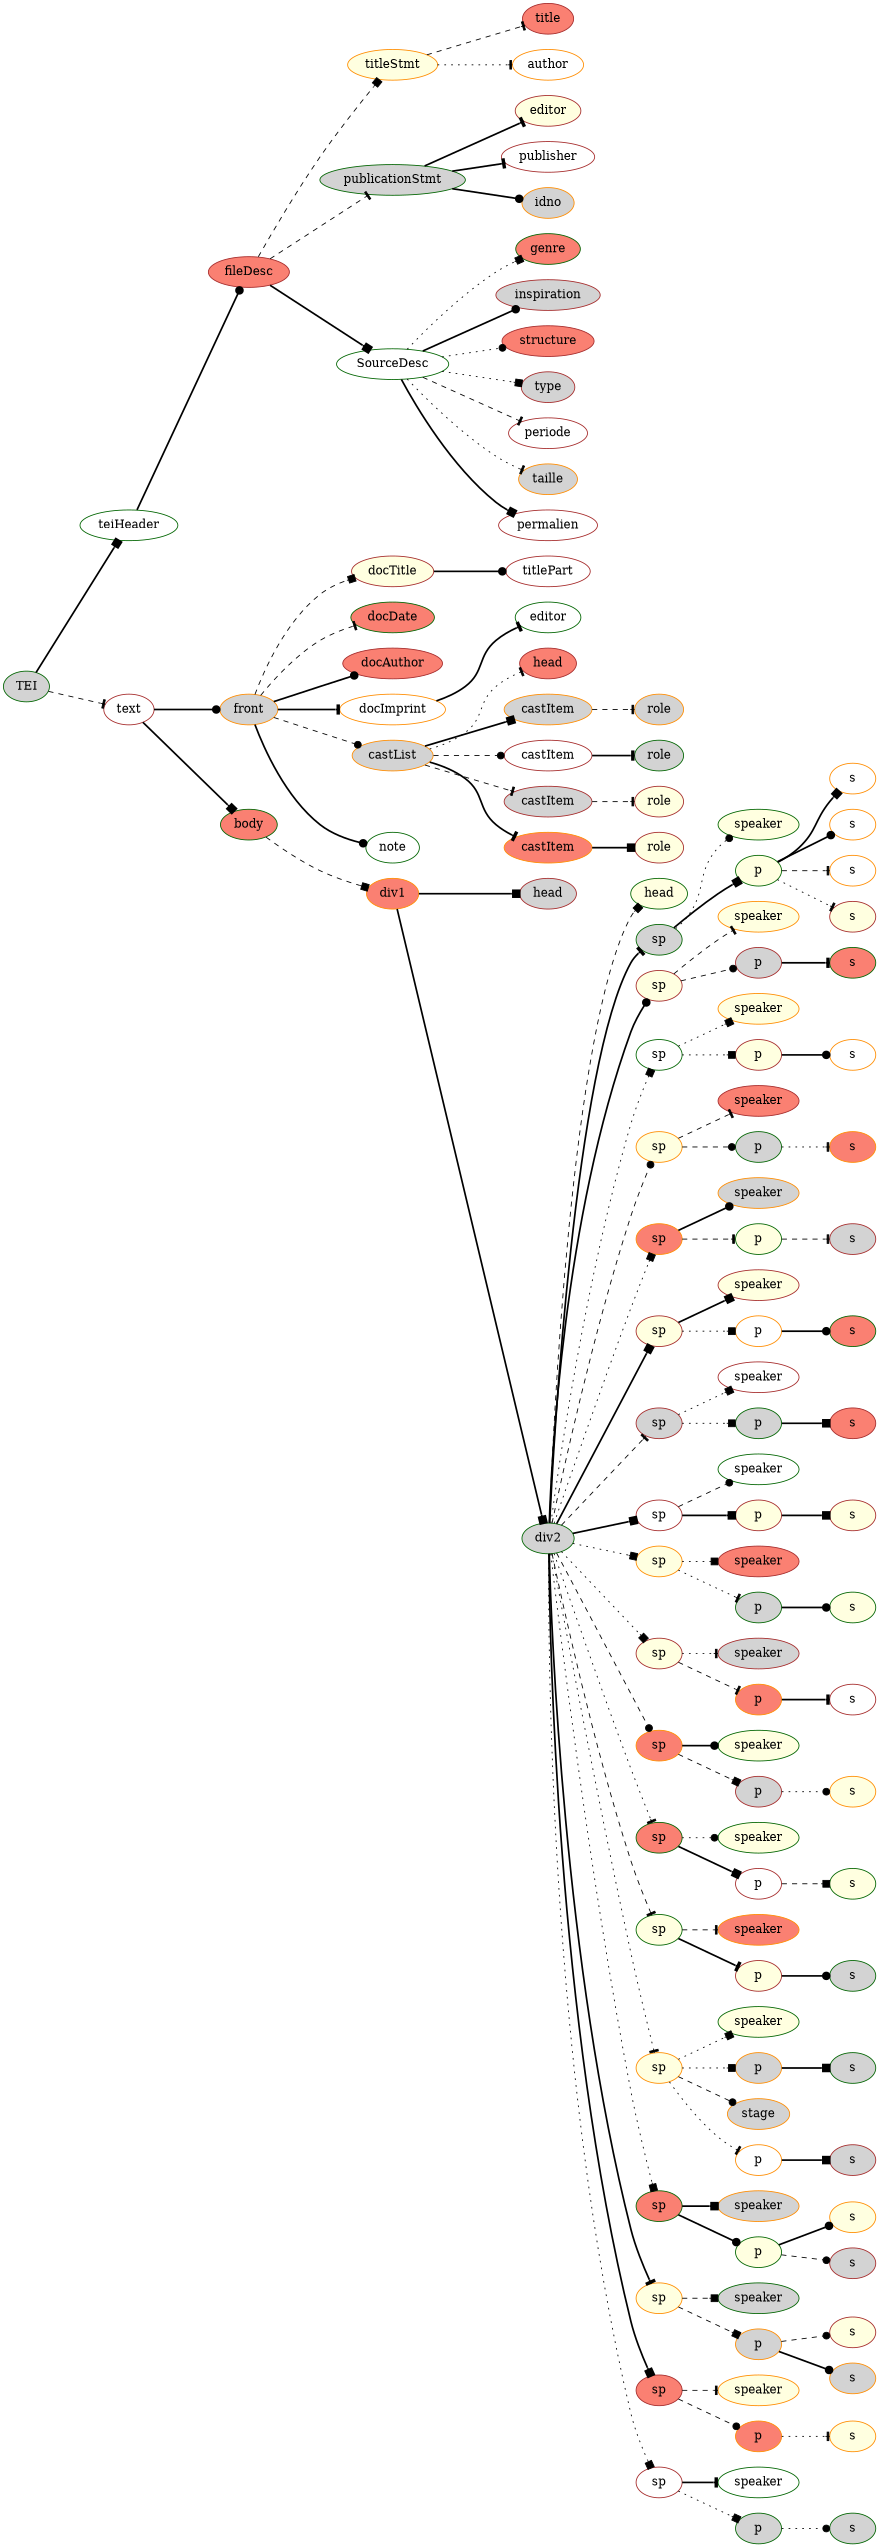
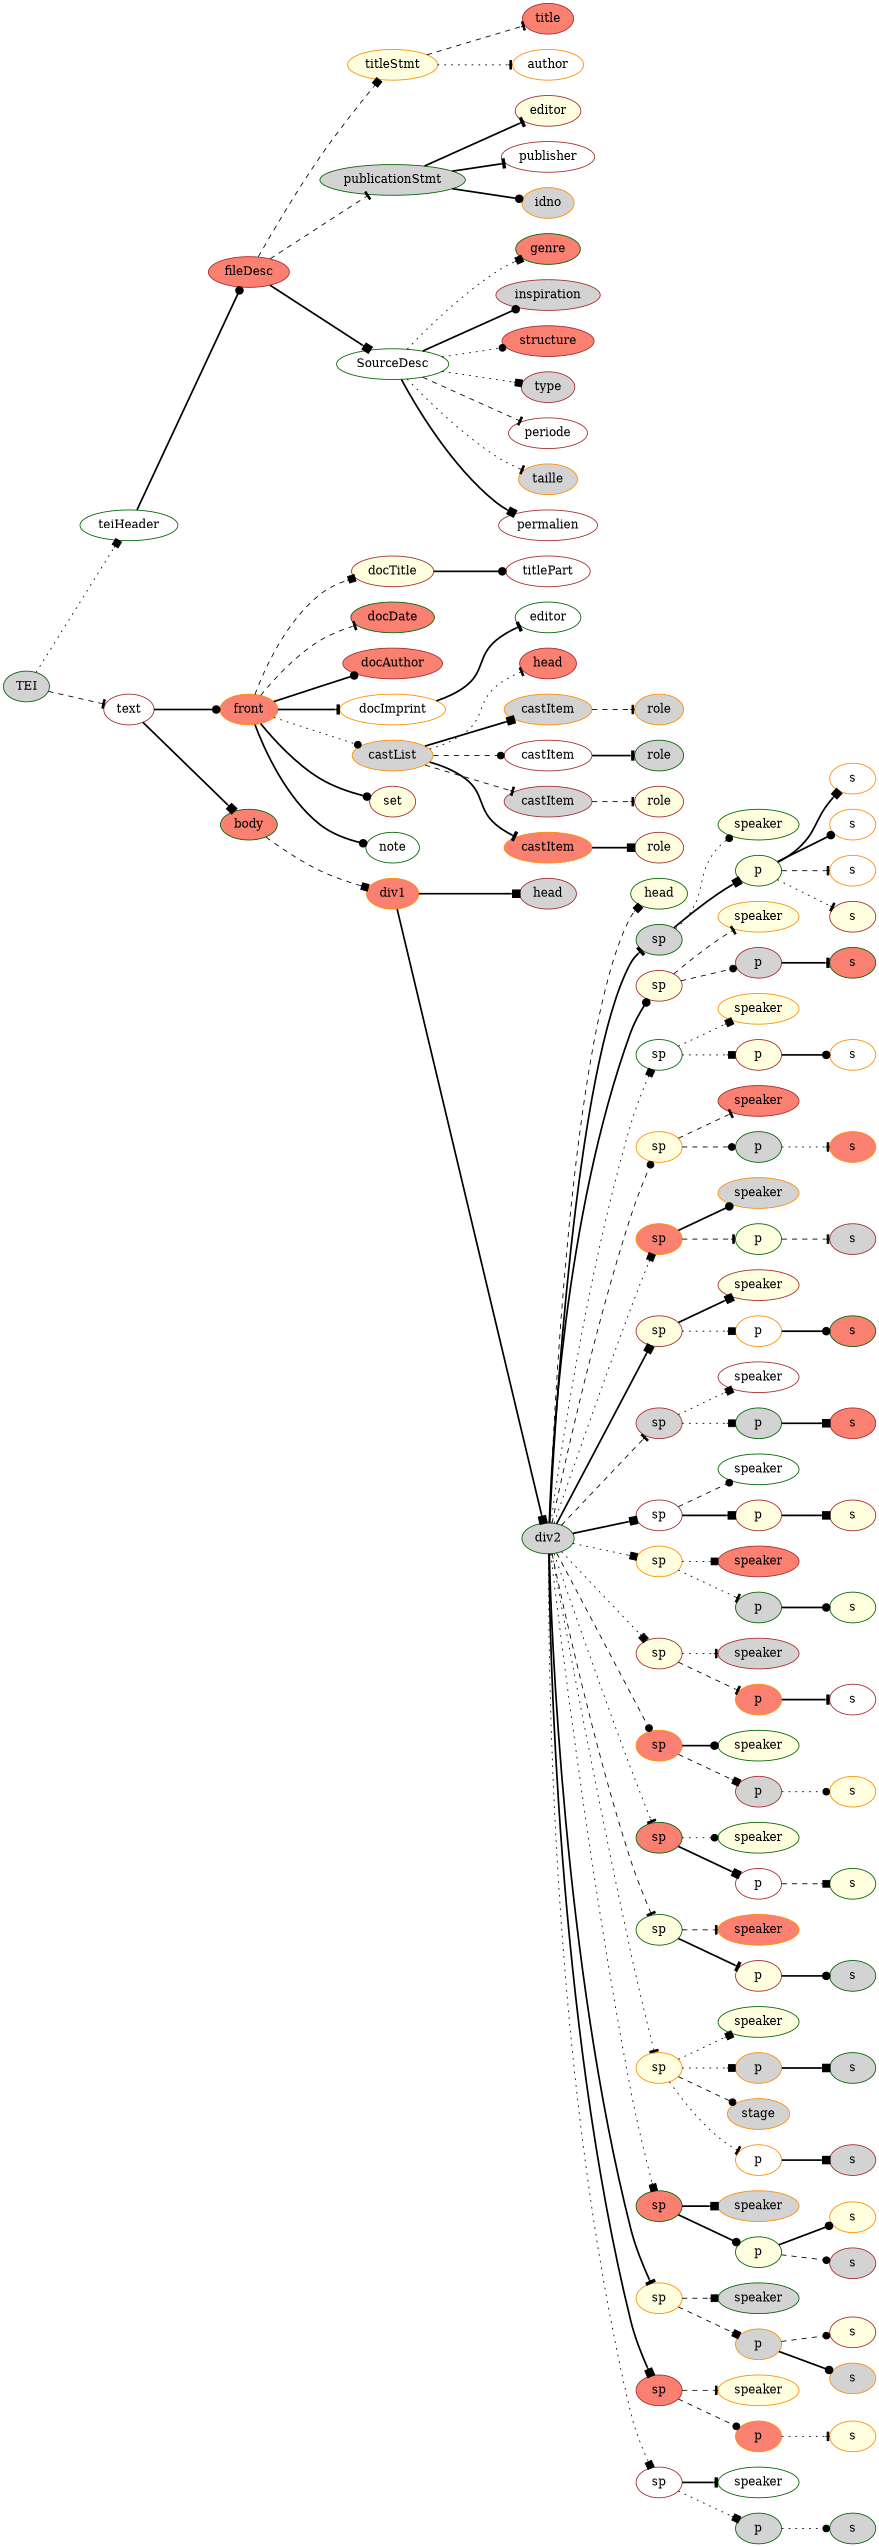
(75, 610) -> (75, 610)
(249, 710) -> (249, 710)
(314, 731) -> (314, 731)
none -> (393, 802)
